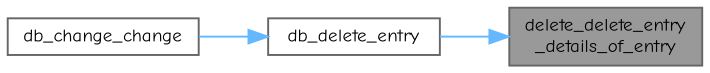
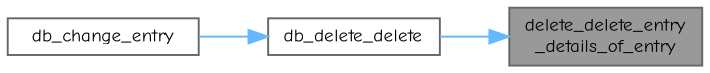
(103, 37) -> (103, 37)
(354, 37) -> (354, 37)
